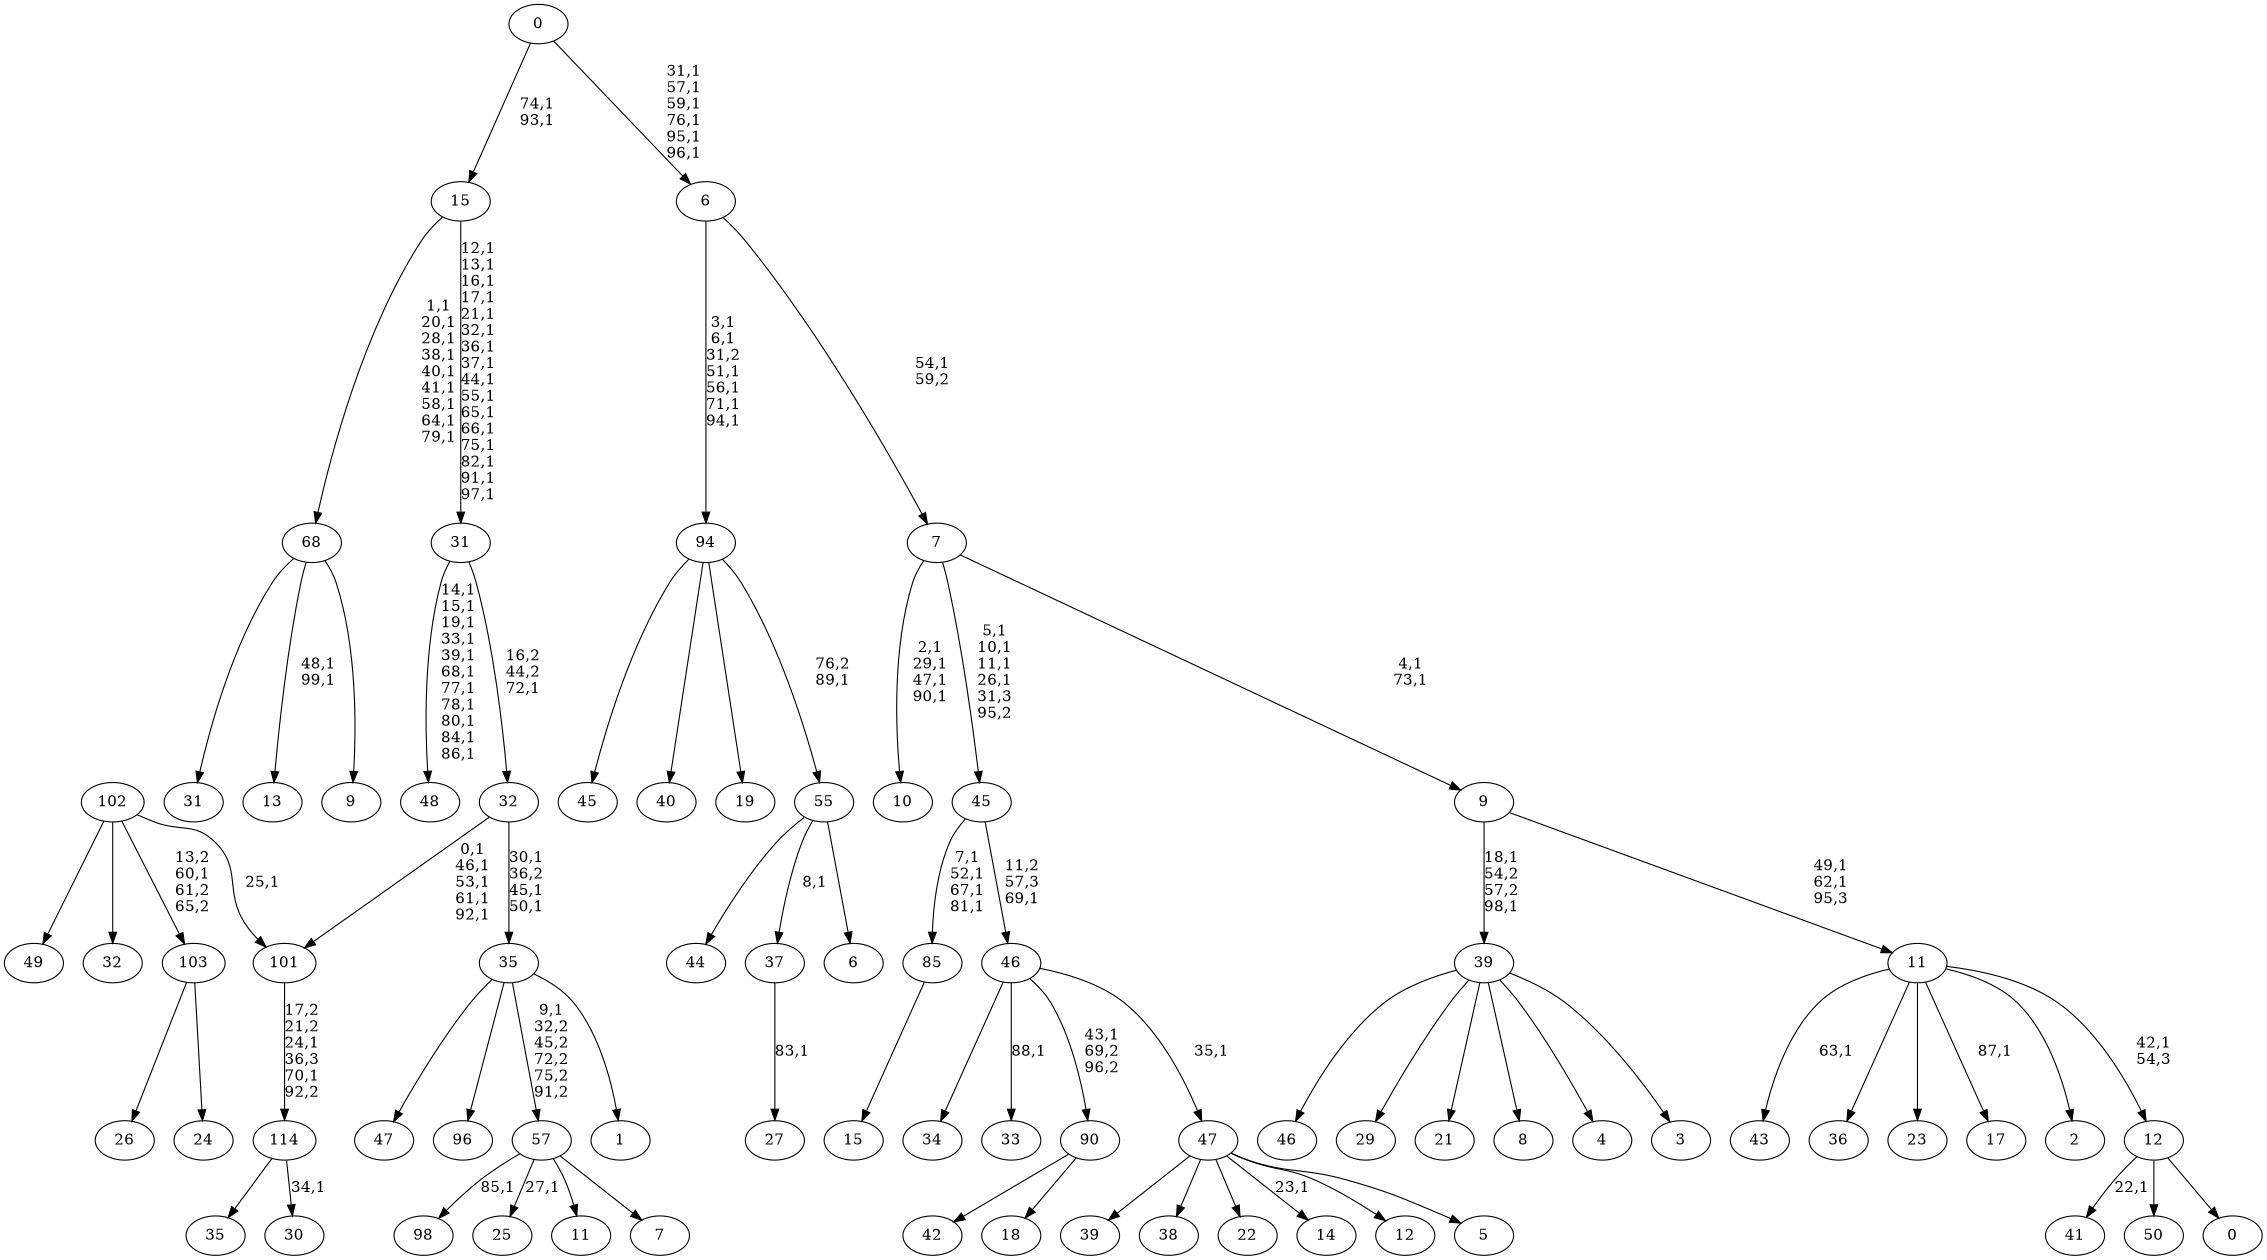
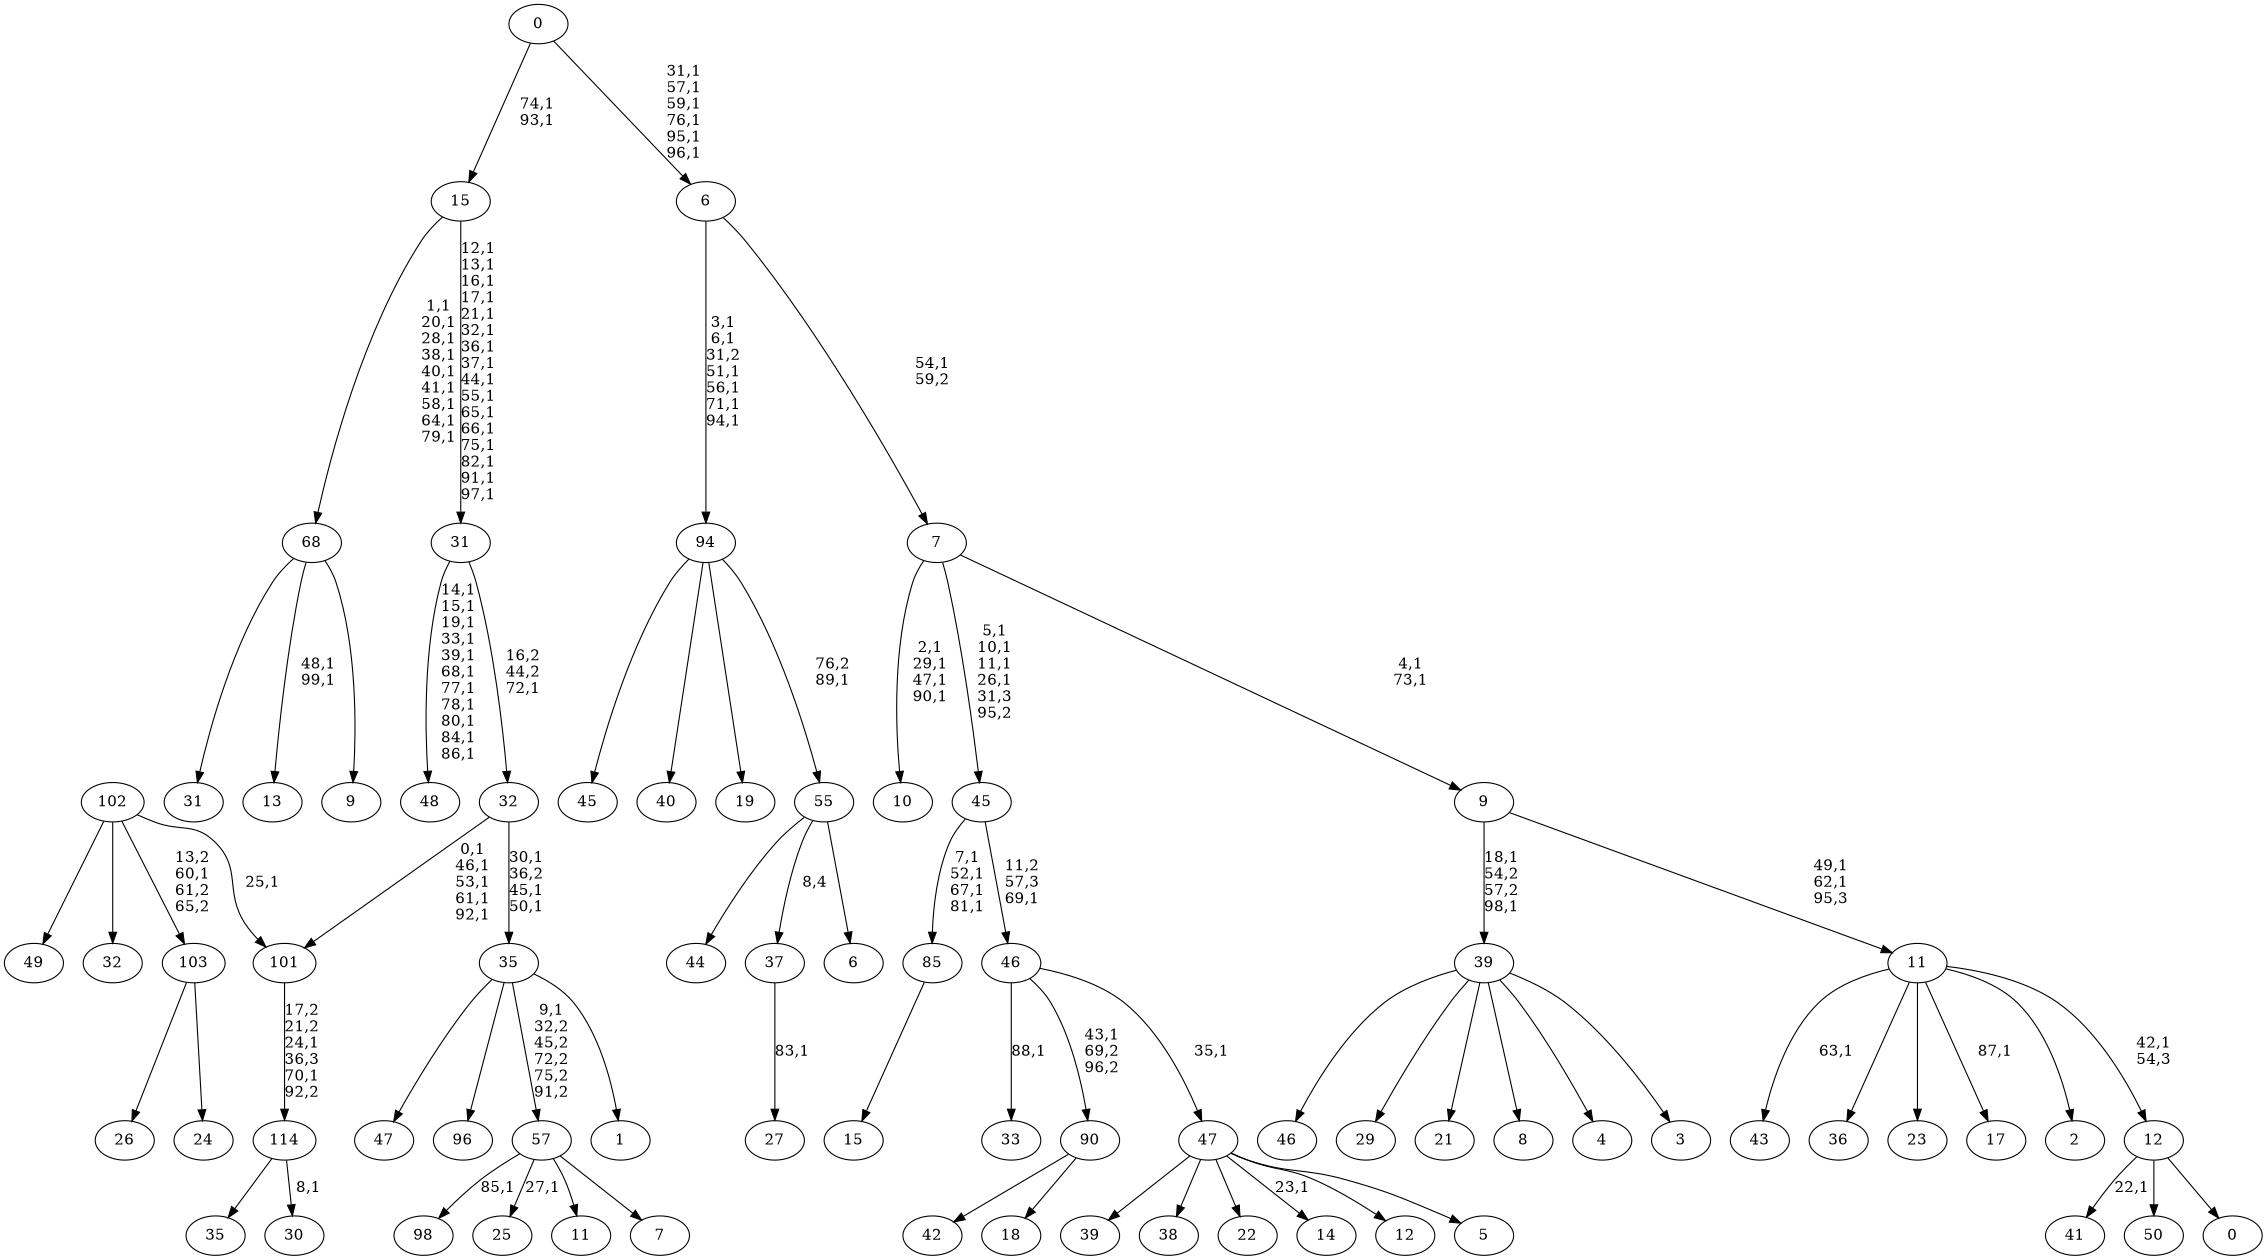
(815, 883) -> (815, 883)
(932, 1140) -> none
(309, 1188) -> (309, 1188)
